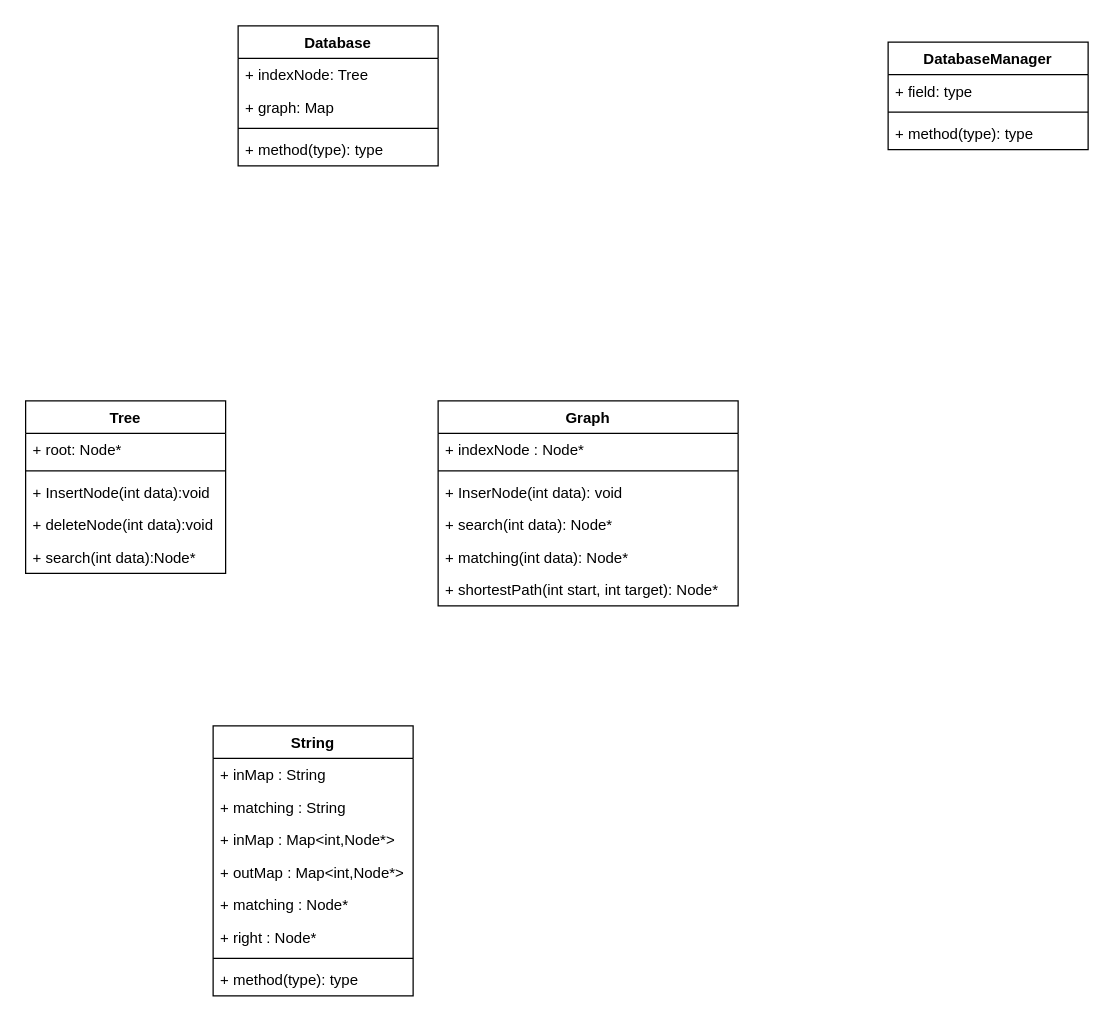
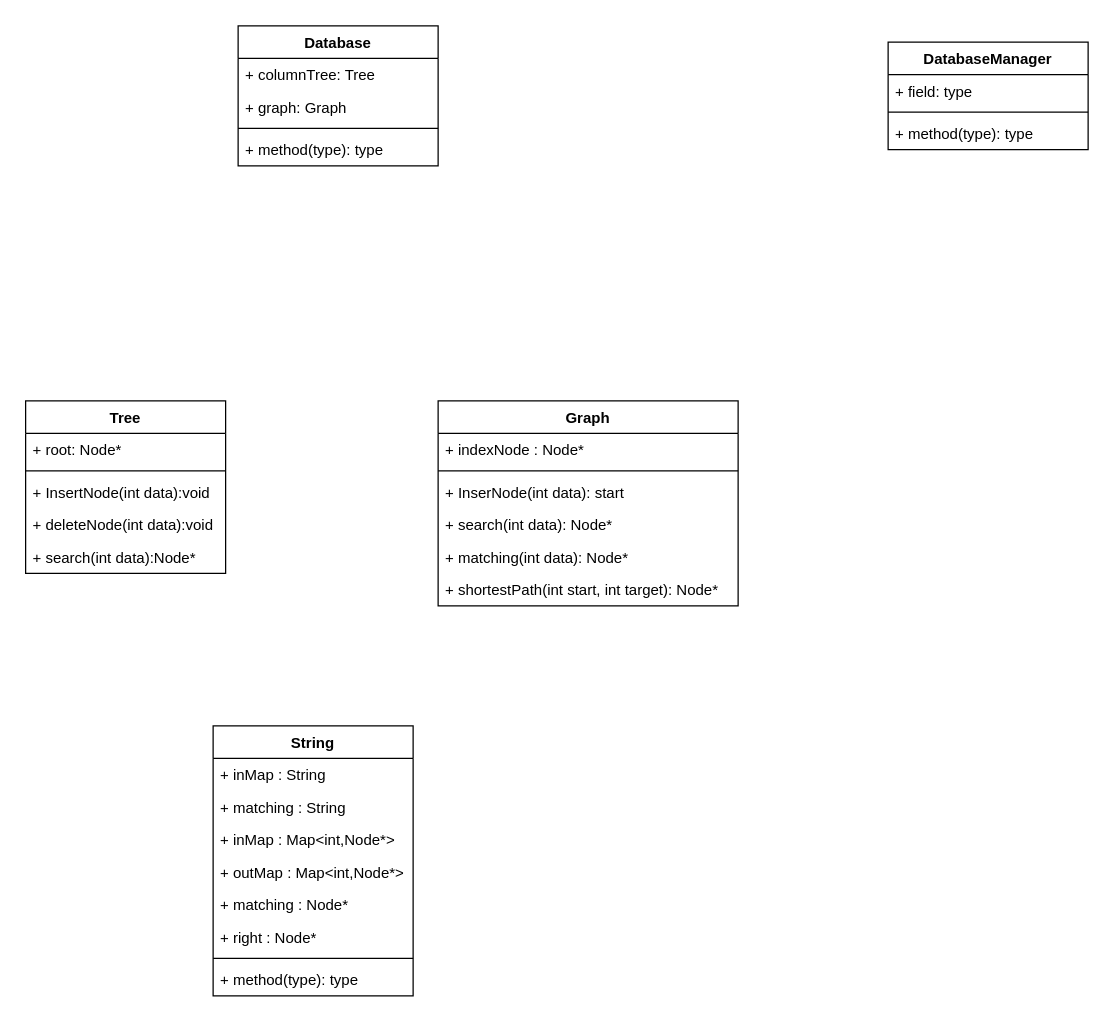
(309, 75) -> (313, 75)
(290, 108) -> (298, 108)
(547, 493) -> (553, 493)
